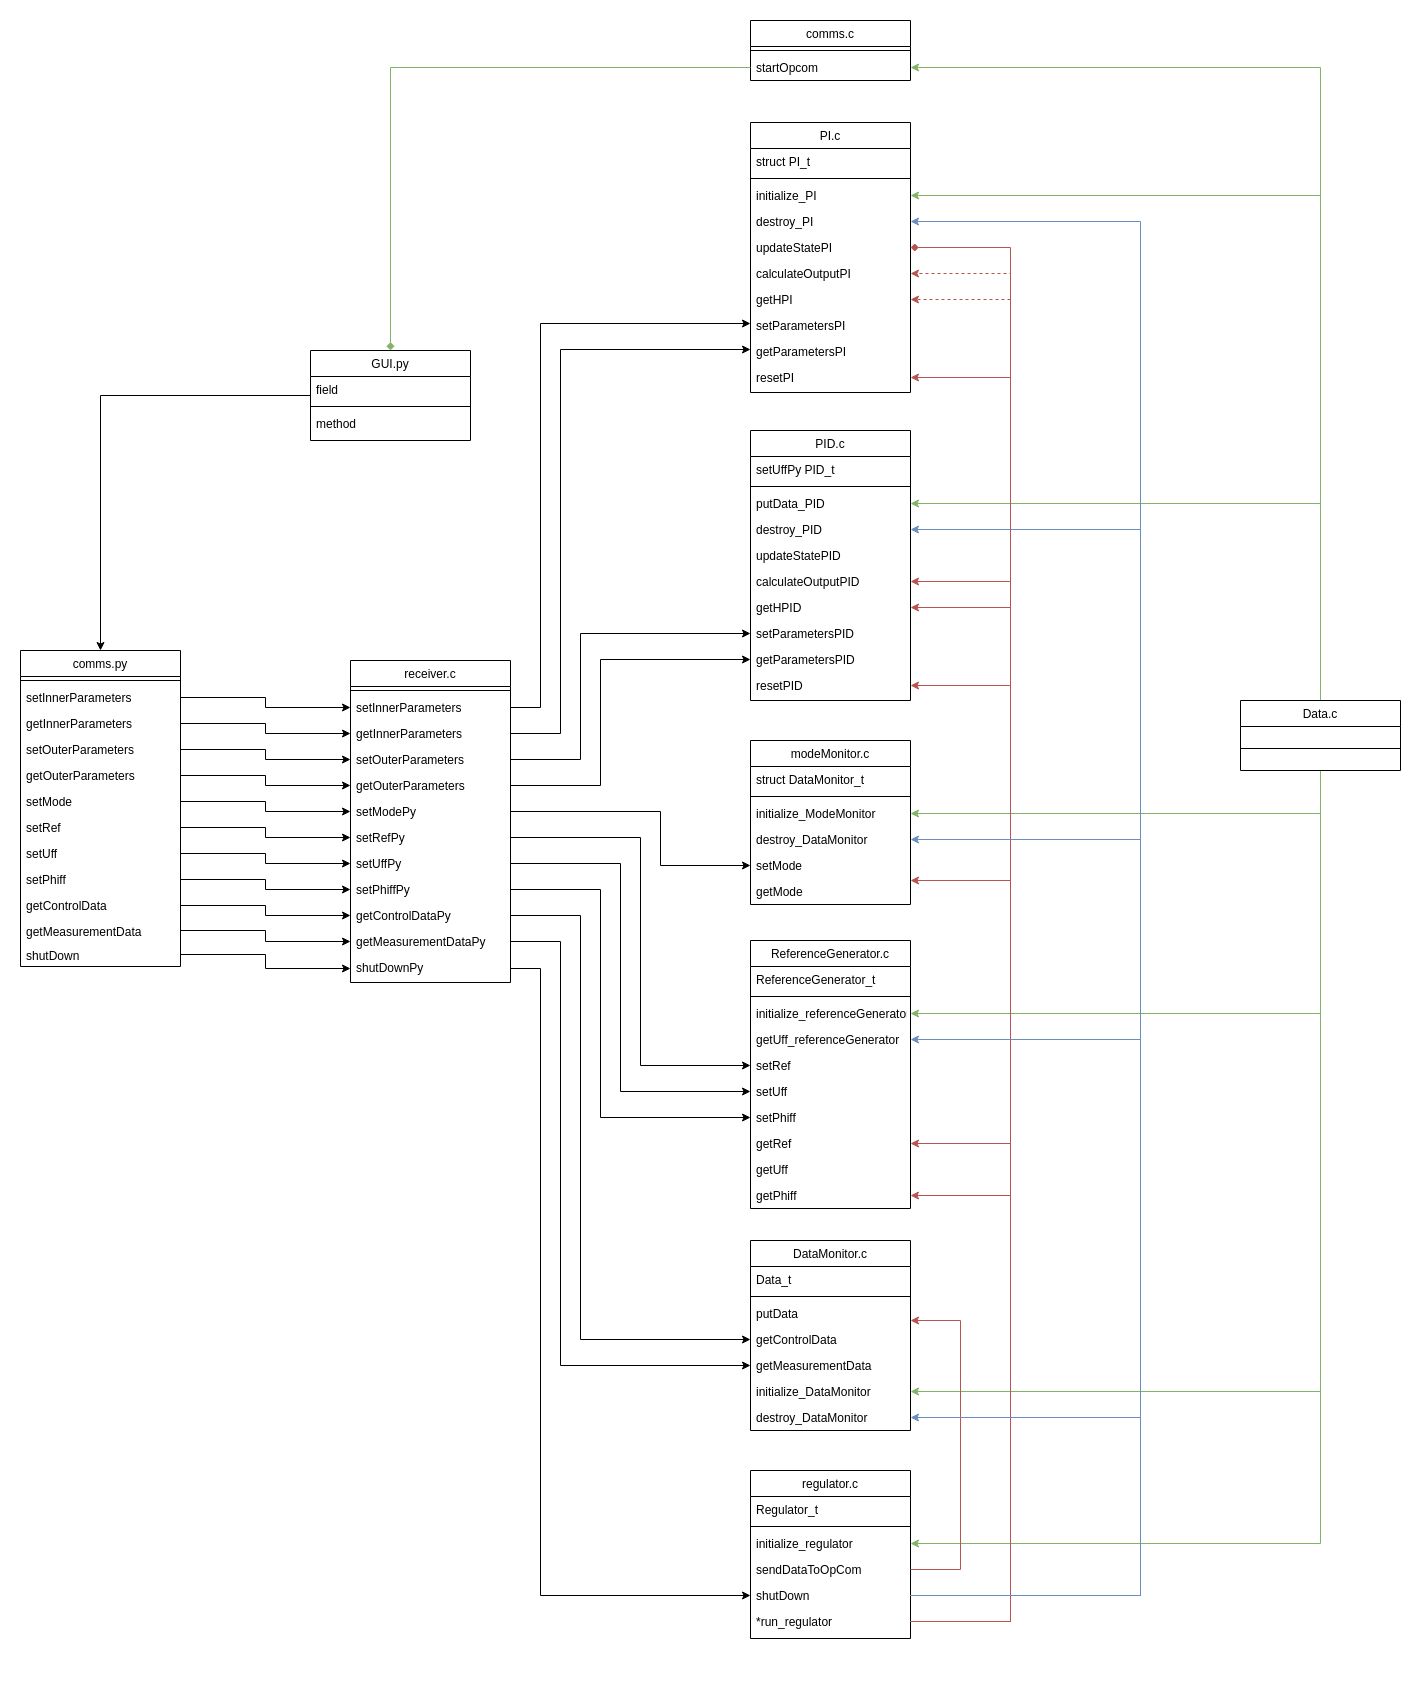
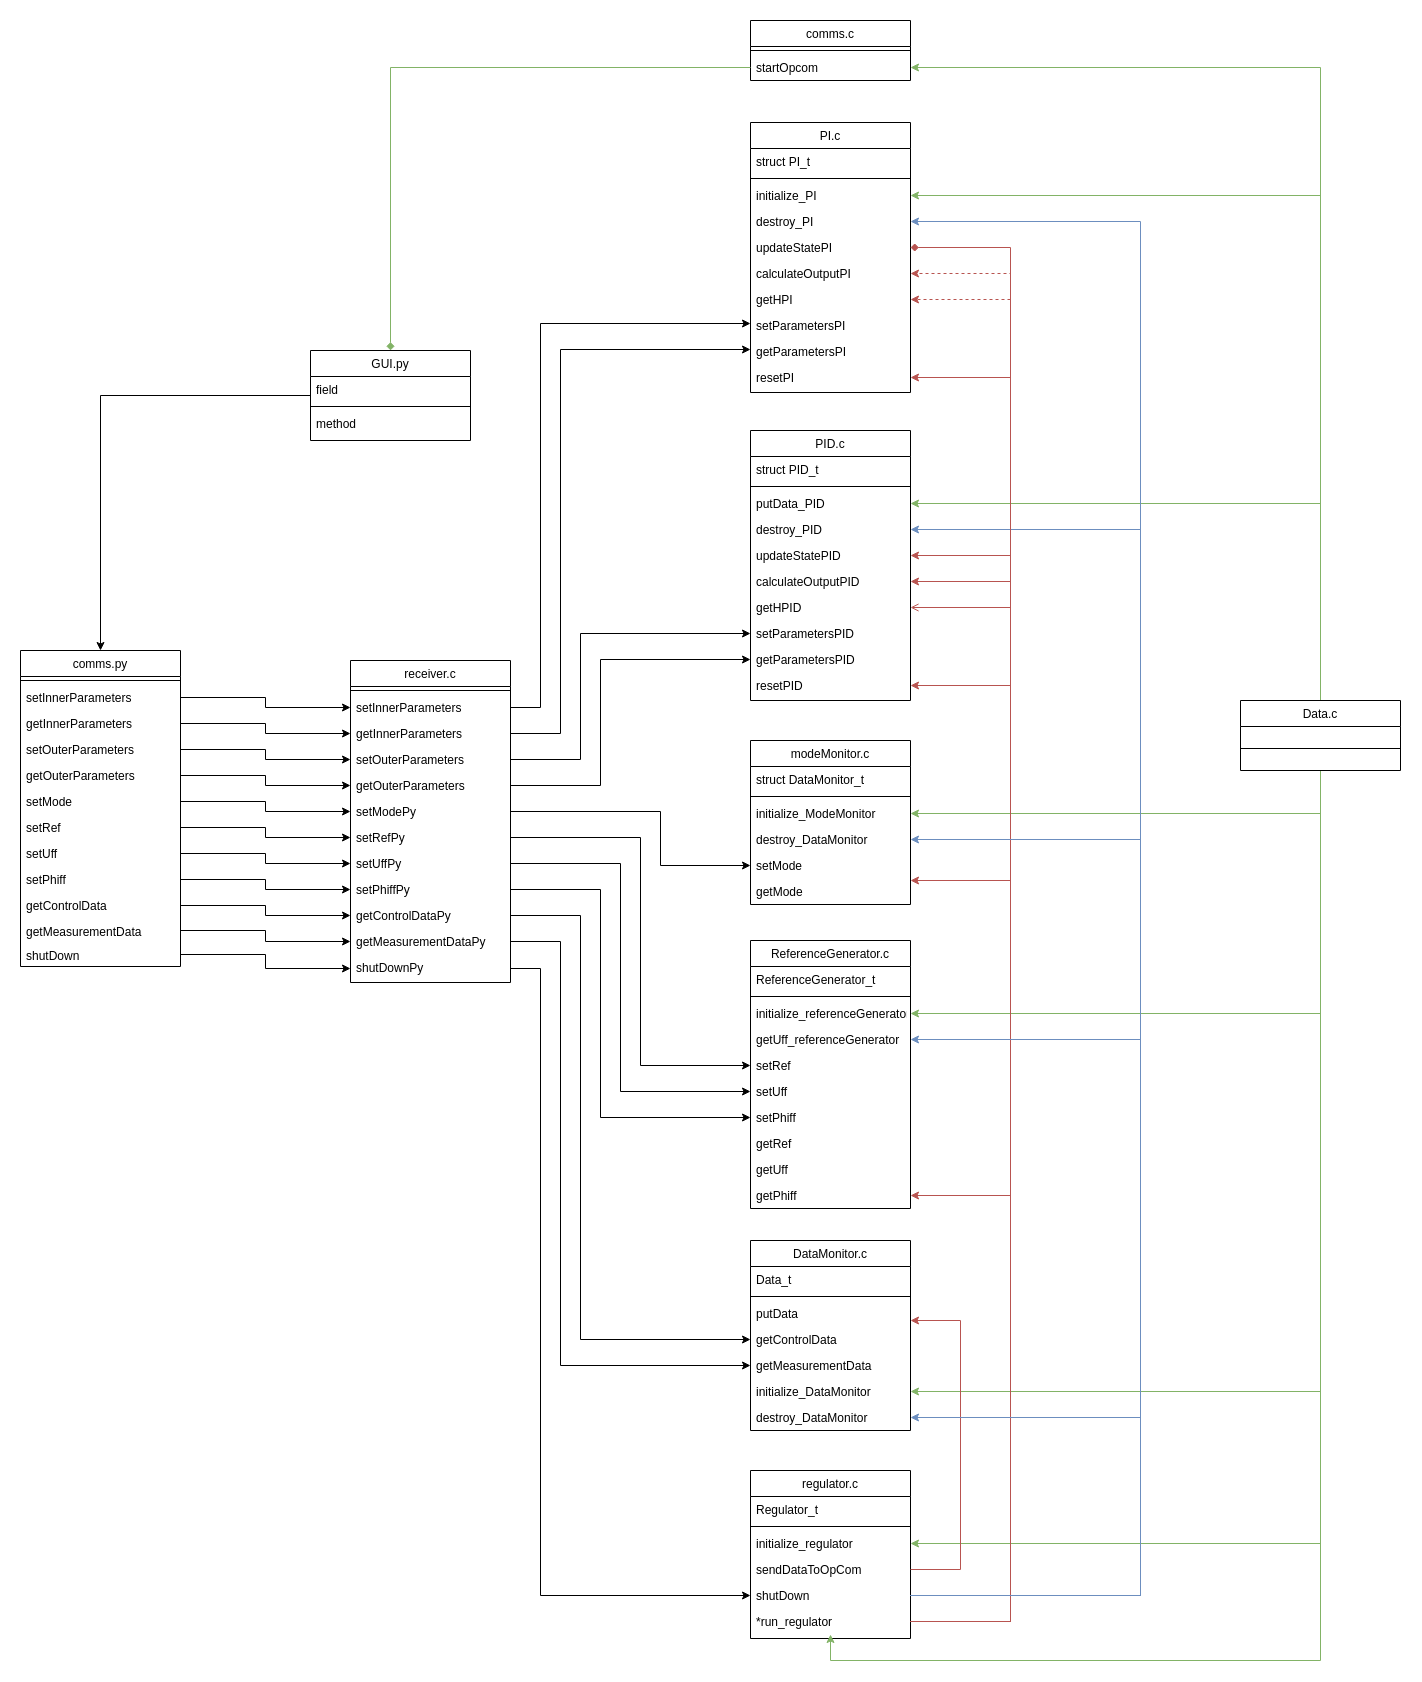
(801, 470) -> (795, 470)
none -> (963, 556)
(919, 608) -> (917, 608)
(963, 1144) -> none
none -> (1124, 1661)
